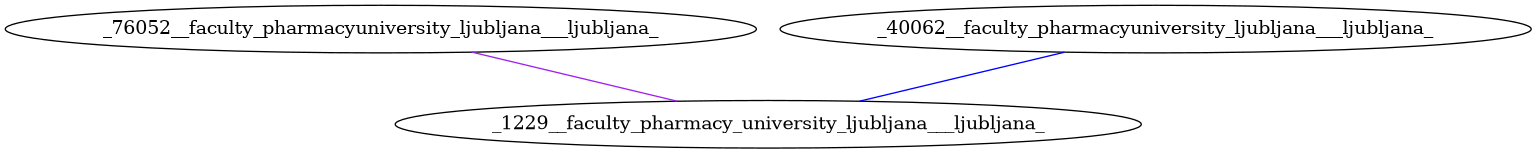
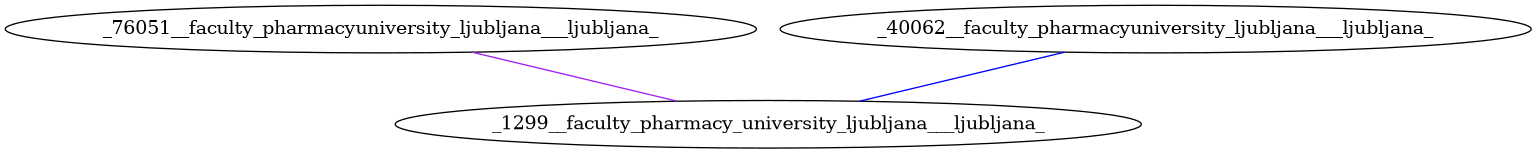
(381, 29) -> (381, 29)
(768, 124) -> (768, 124)
